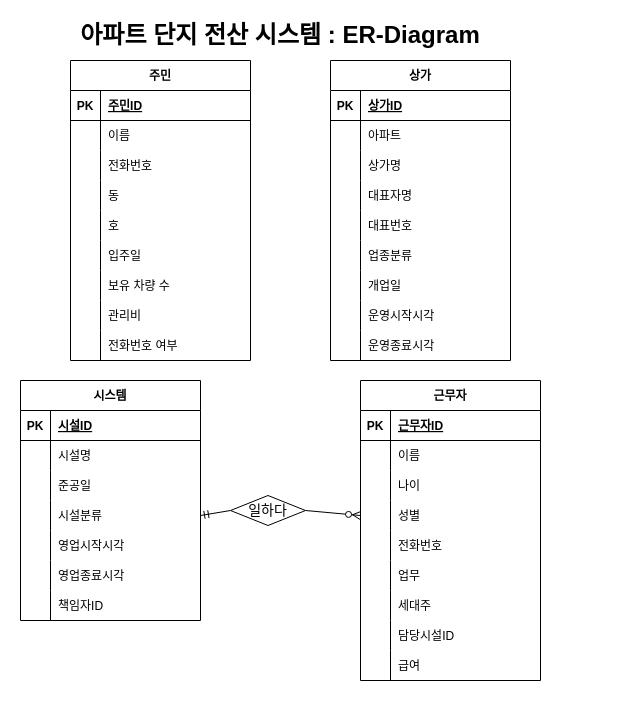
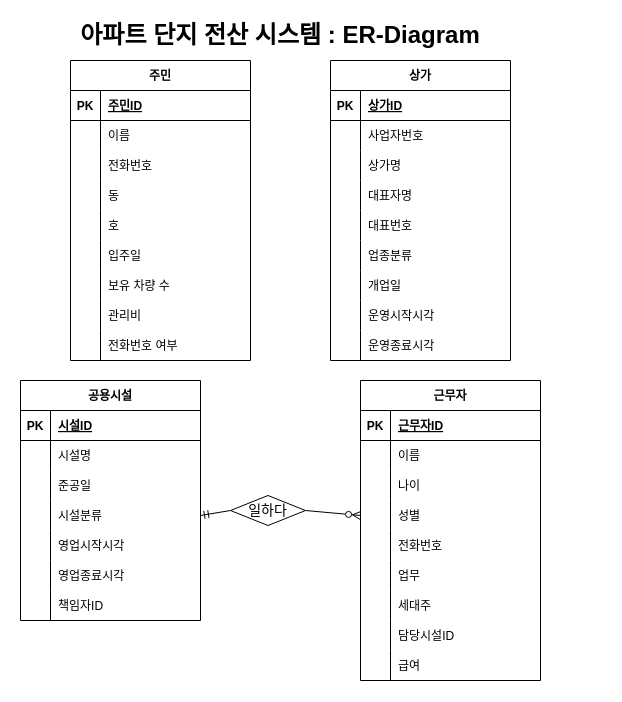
(386, 136) -> (398, 136)
(110, 396) -> (110, 396)
